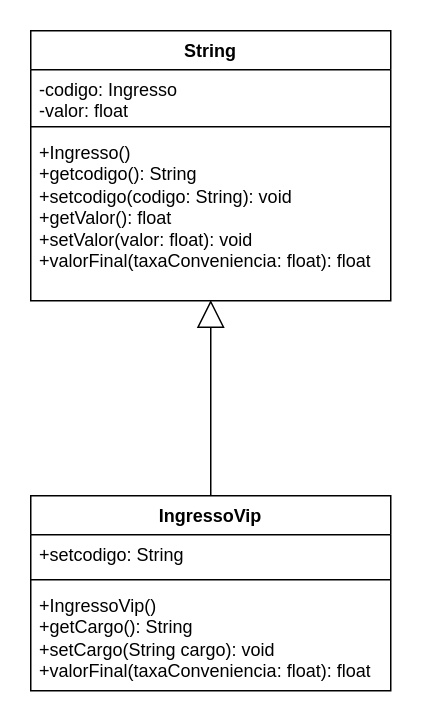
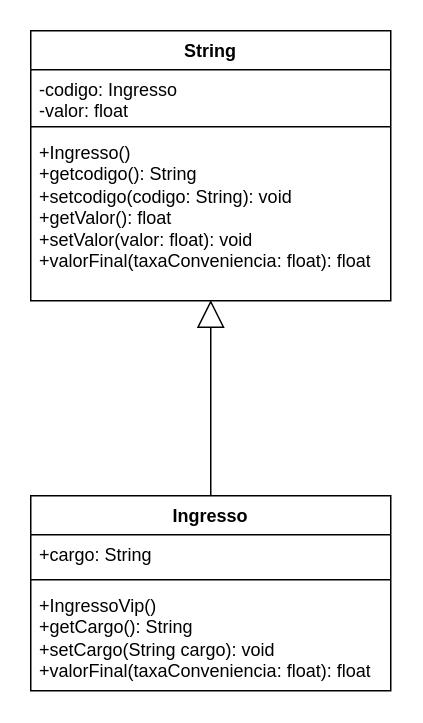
(211, 517) -> (211, 517)
(121, 556) -> (103, 556)
